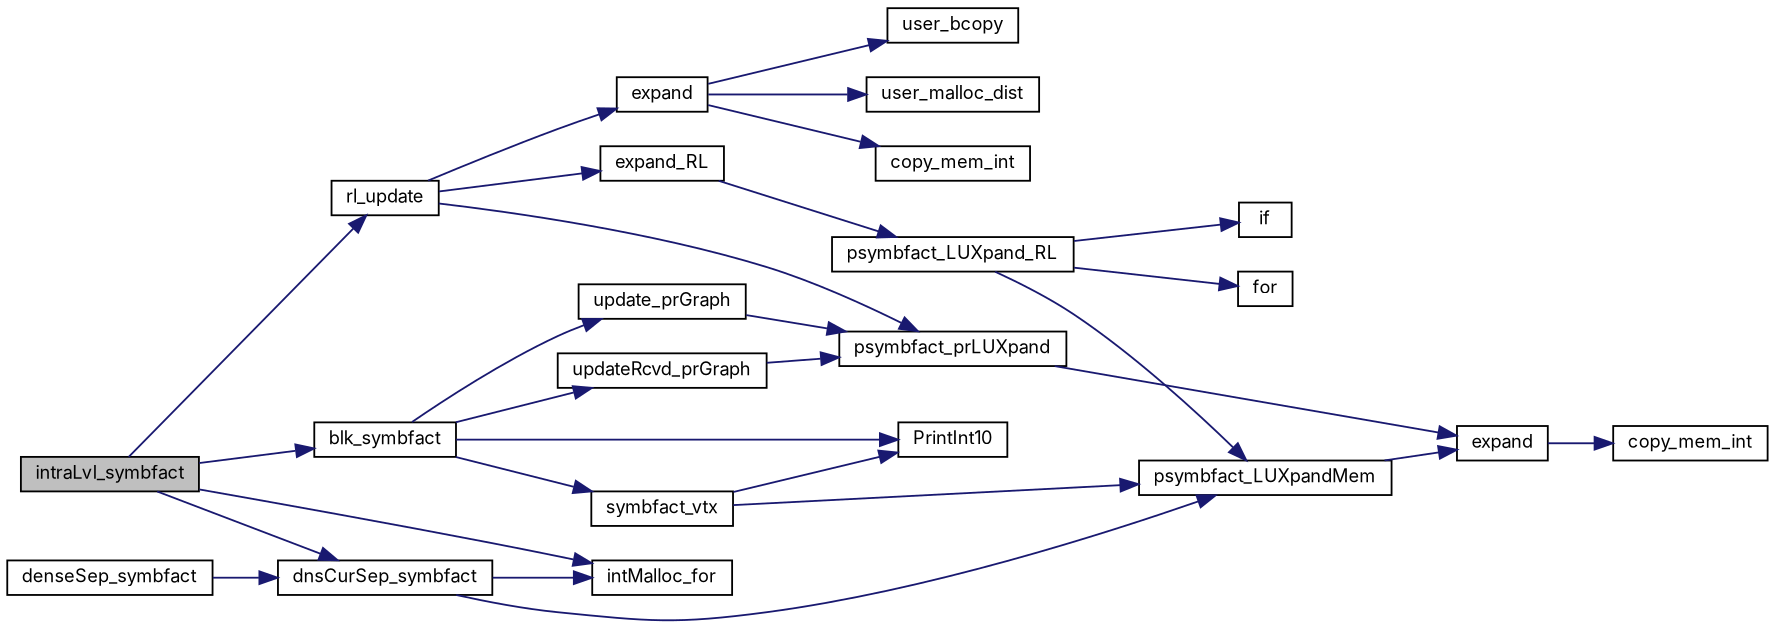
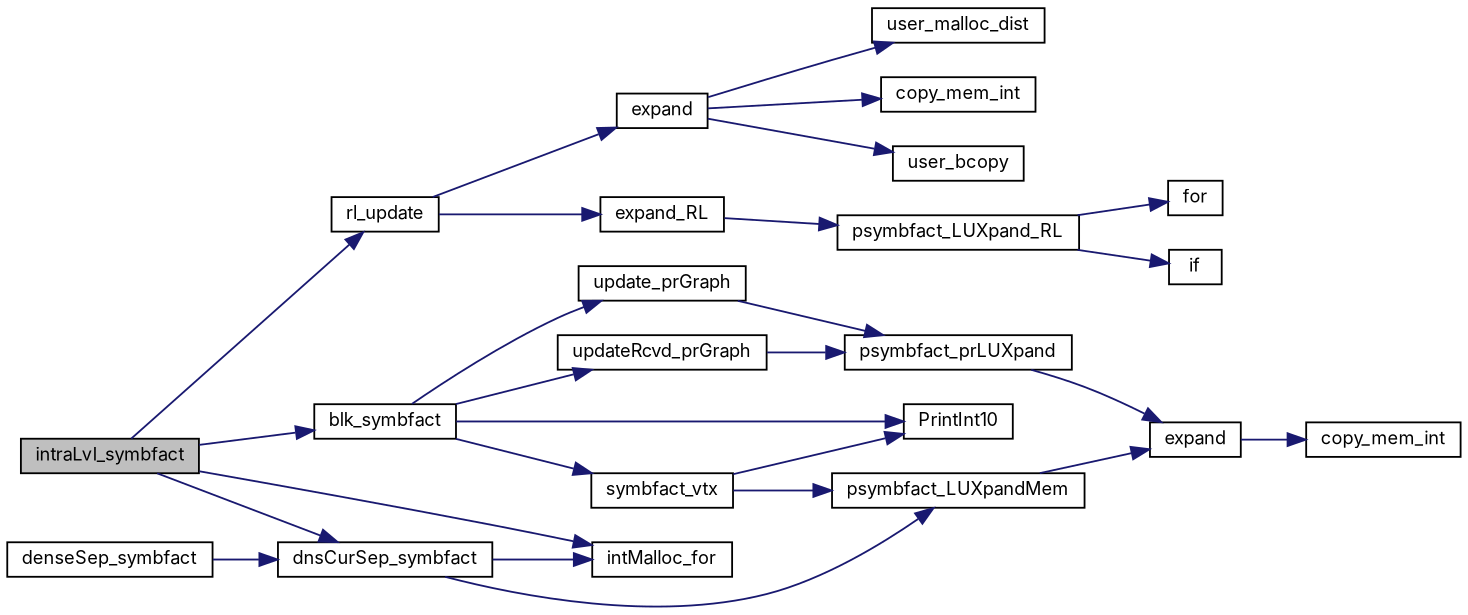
(676, 243) -> none
(1122, 349) -> none
